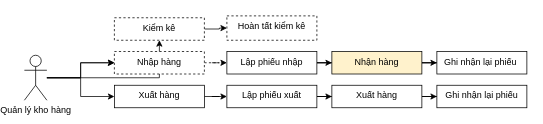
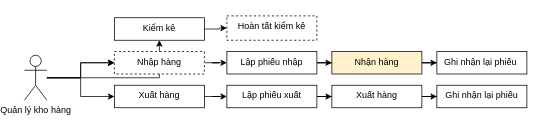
(159, 29) -> (159, 29)
(218, 63) -> (218, 63)
